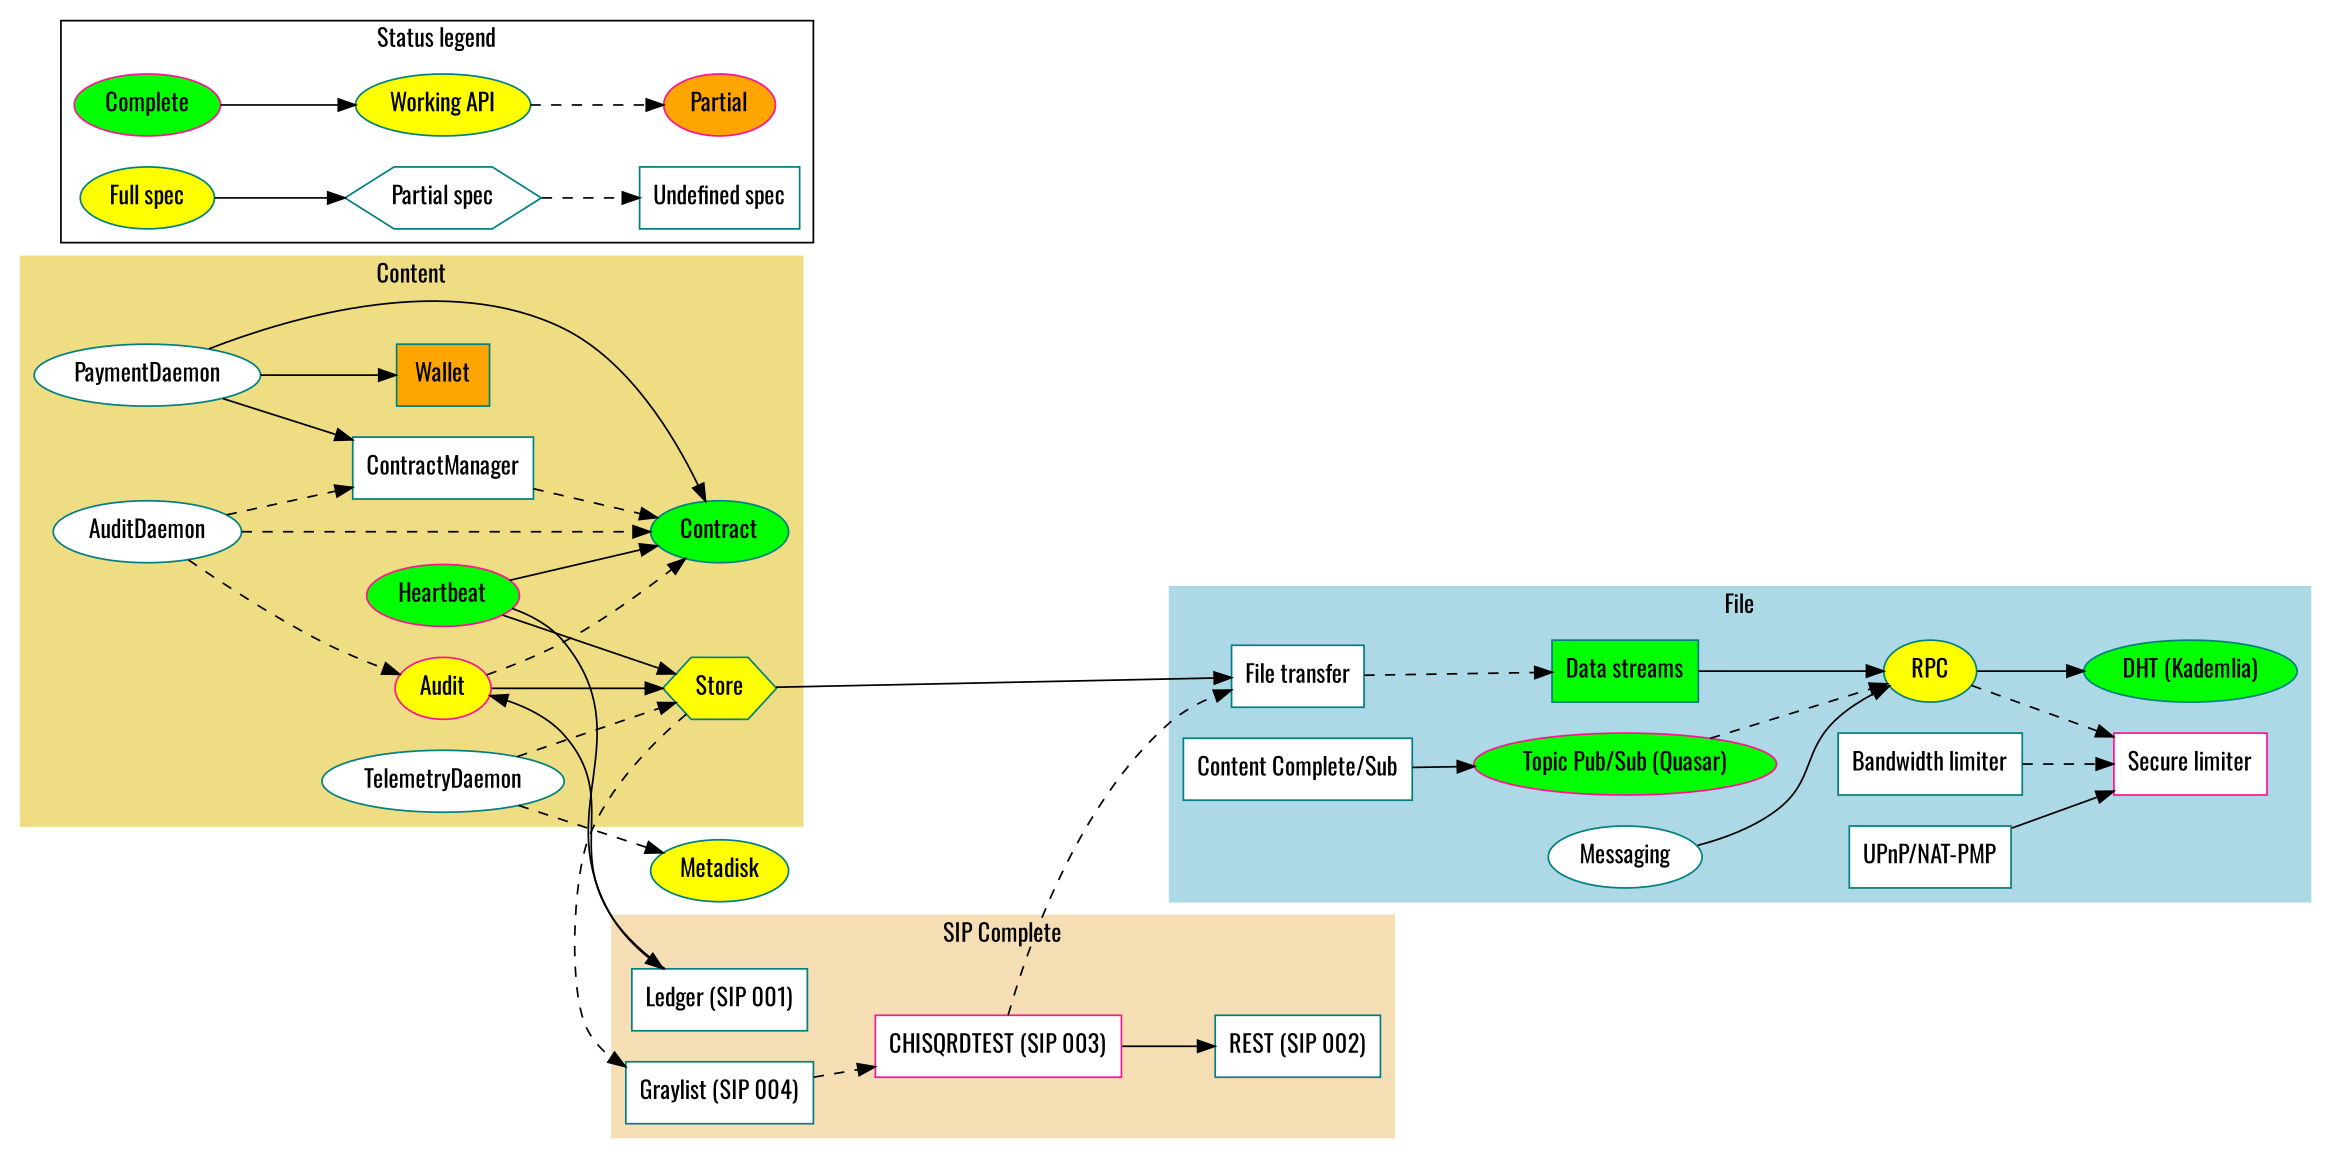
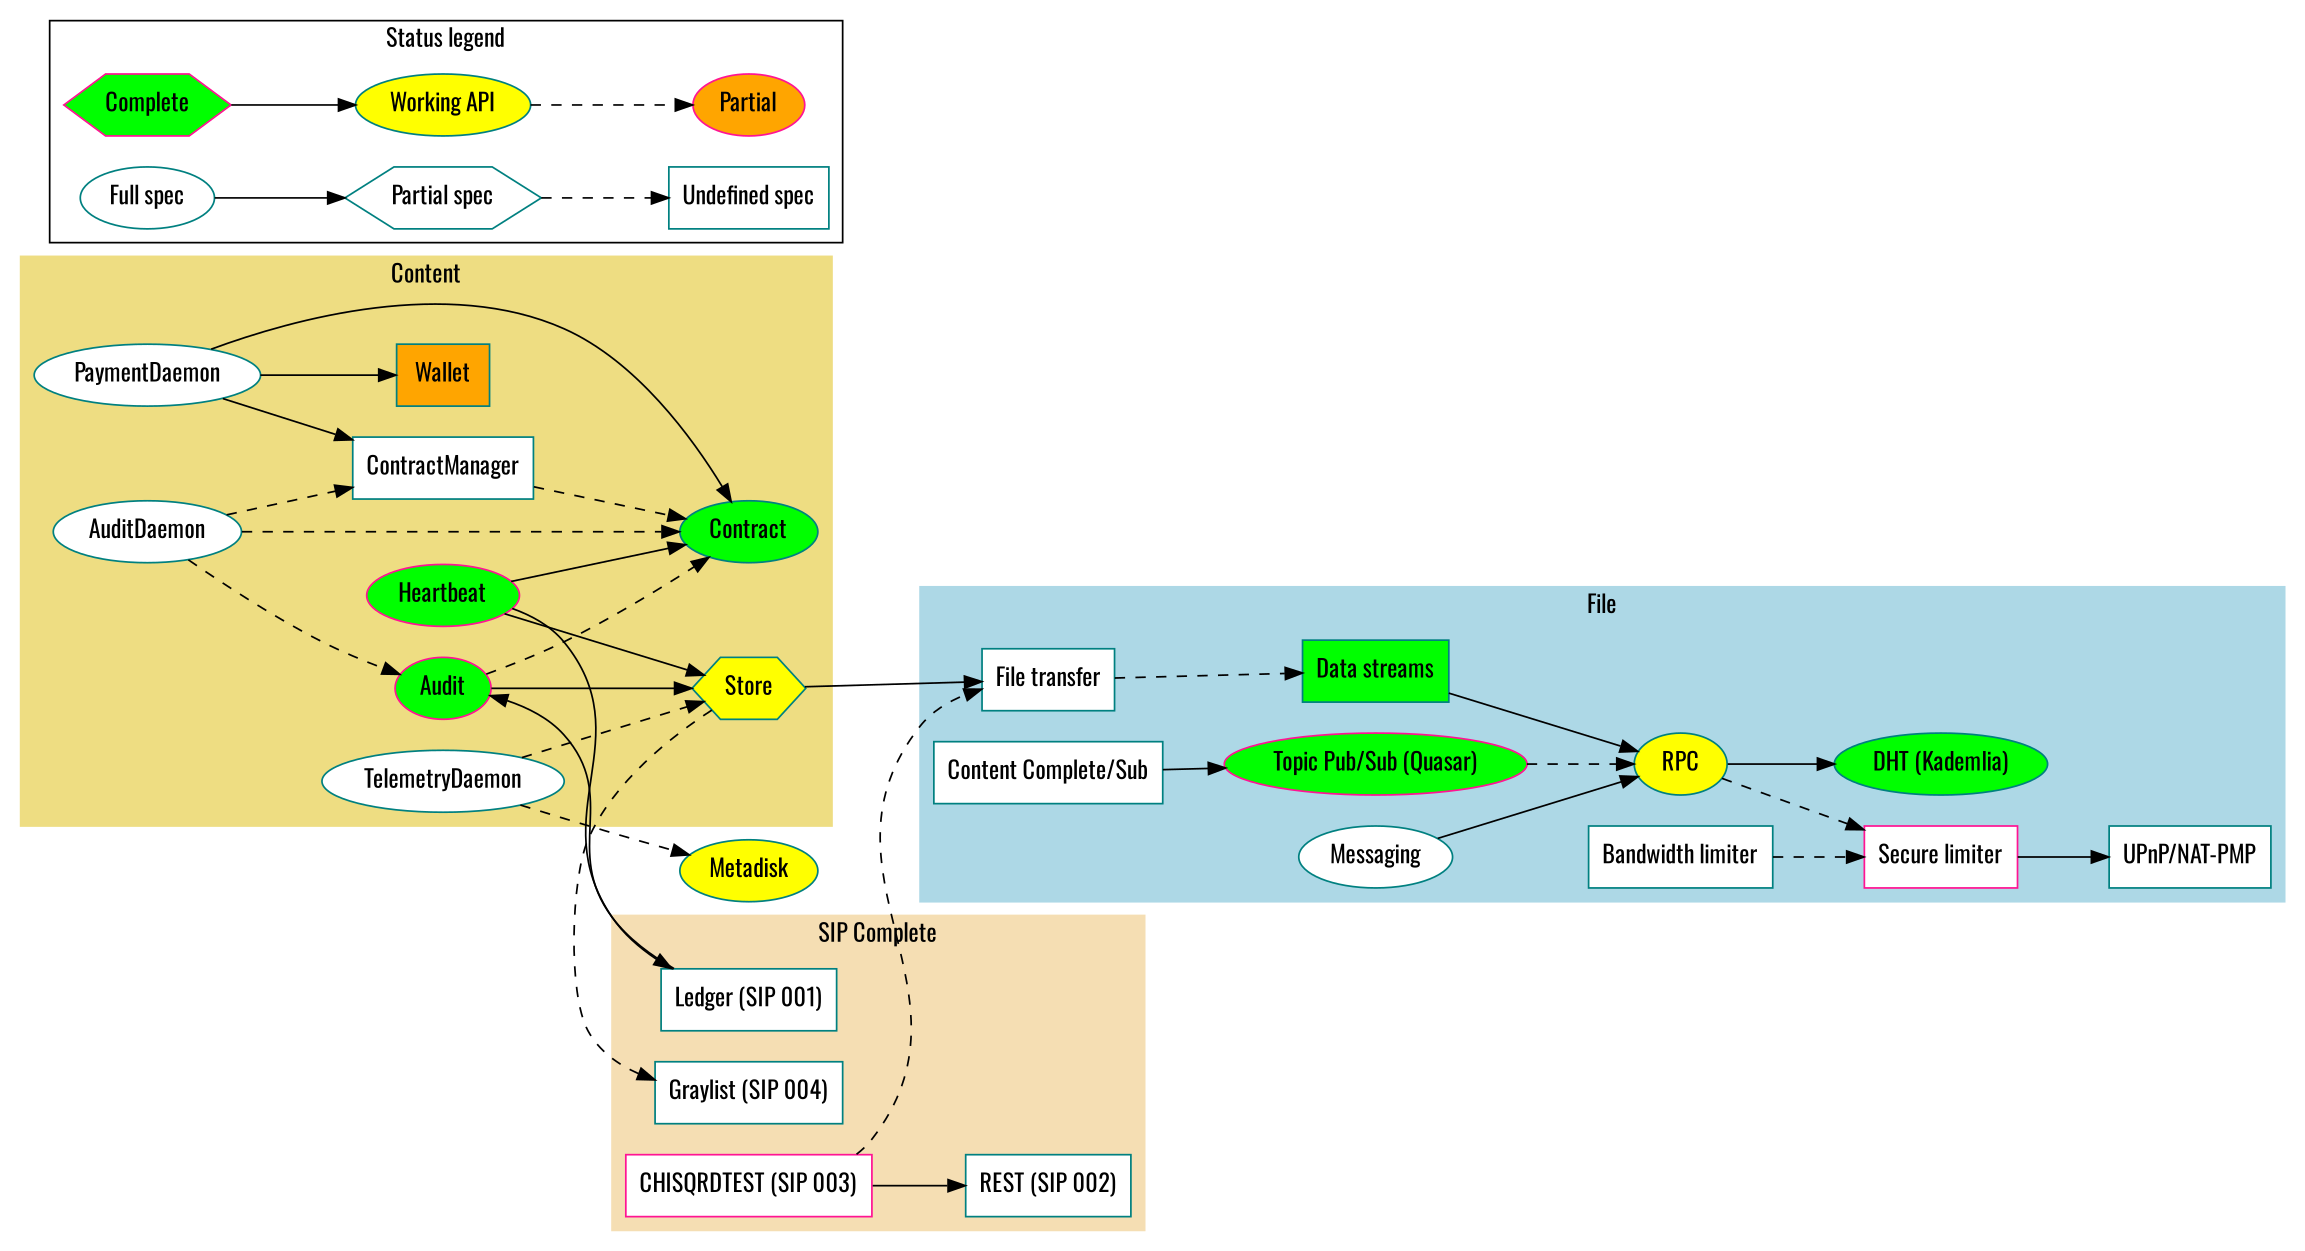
(147, 105) -> (147, 105)
(147, 198) -> (147, 198)
(443, 688) -> (443, 688)
(2054, 813) -> (2054, 857)
(836, 1073) -> none
